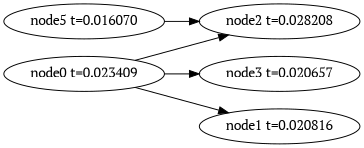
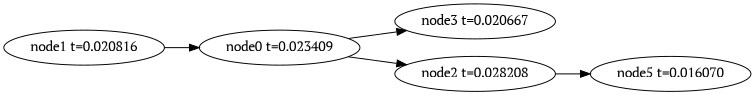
(177, 21) -> (568, 74)
(280, 74) -> (475, 21)
(177, 99) -> (177, 48)
